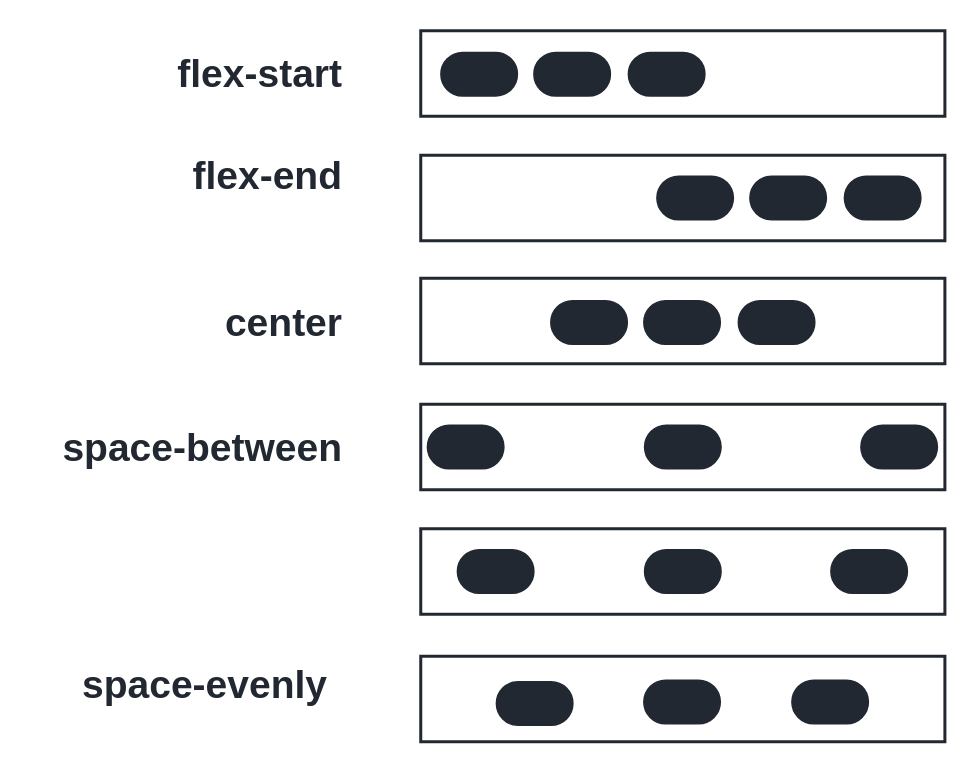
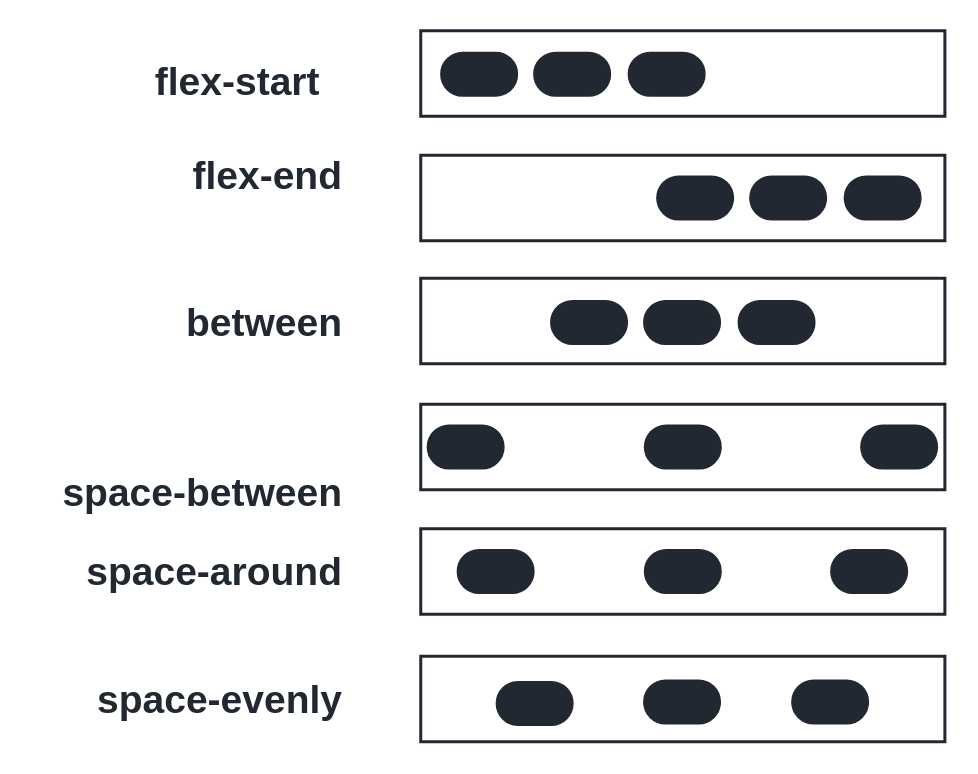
(241, 74) -> (218, 81)
(277, 323) -> (266, 323)
(203, 447) -> (203, 492)
none -> (188, 572)
(173, 684) -> (188, 699)
